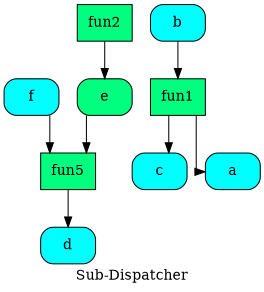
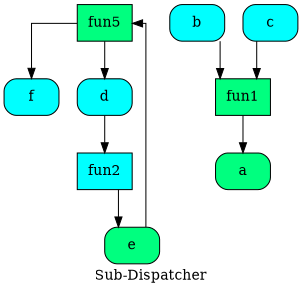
(105, 23) -> (105, 171)
(50, 129) -> (32, 23)
none -> (105, 129)
(169, 129) -> (257, 55)
(233, 171) -> (243, 171)
